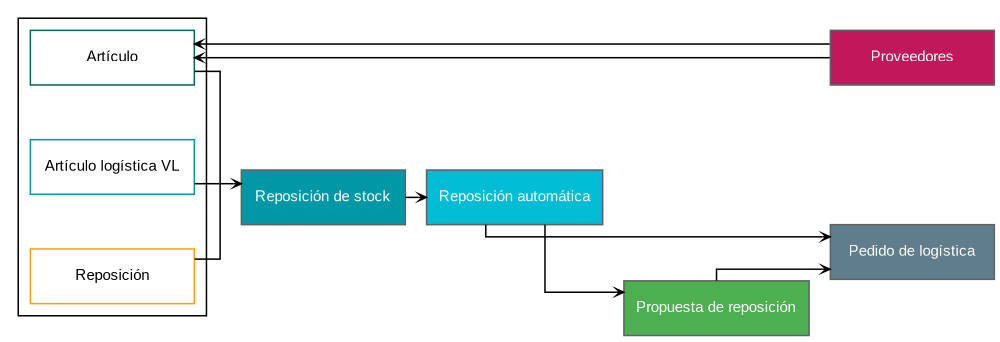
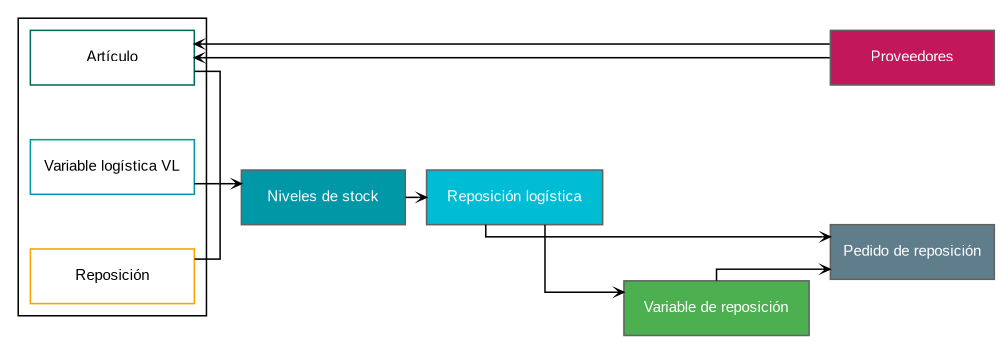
(112, 167) -> (112, 167)
(323, 197) -> (323, 197)
(515, 197) -> (515, 197)
(912, 252) -> (912, 252)
(717, 308) -> (717, 308)
